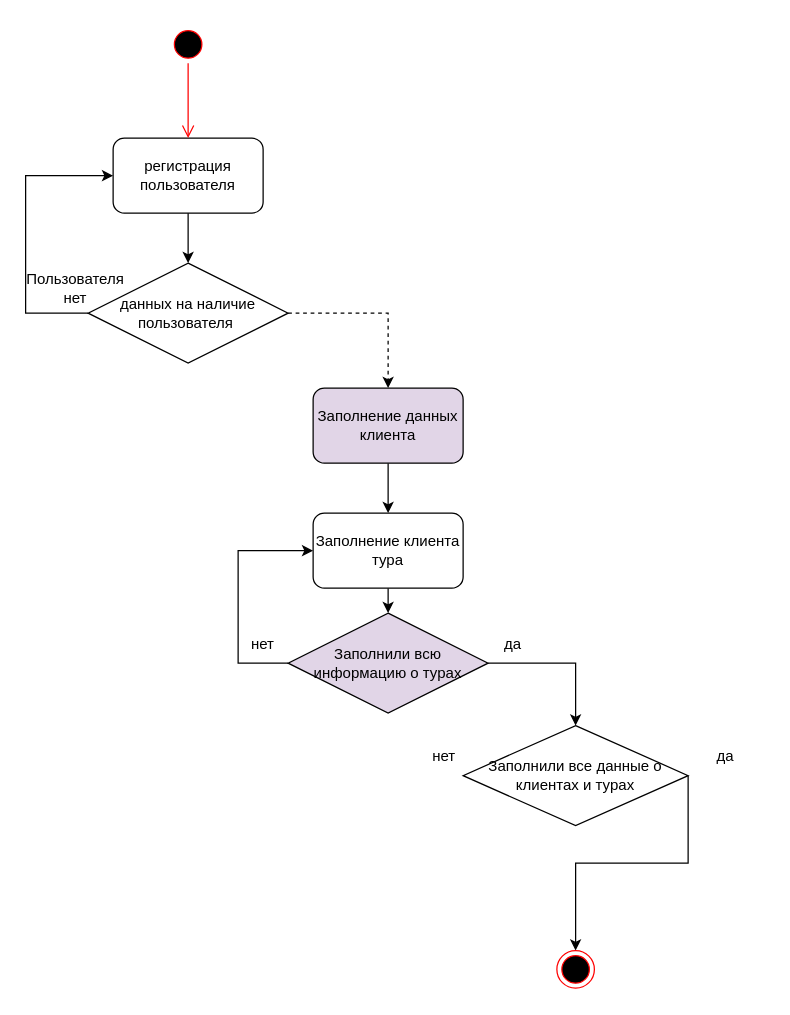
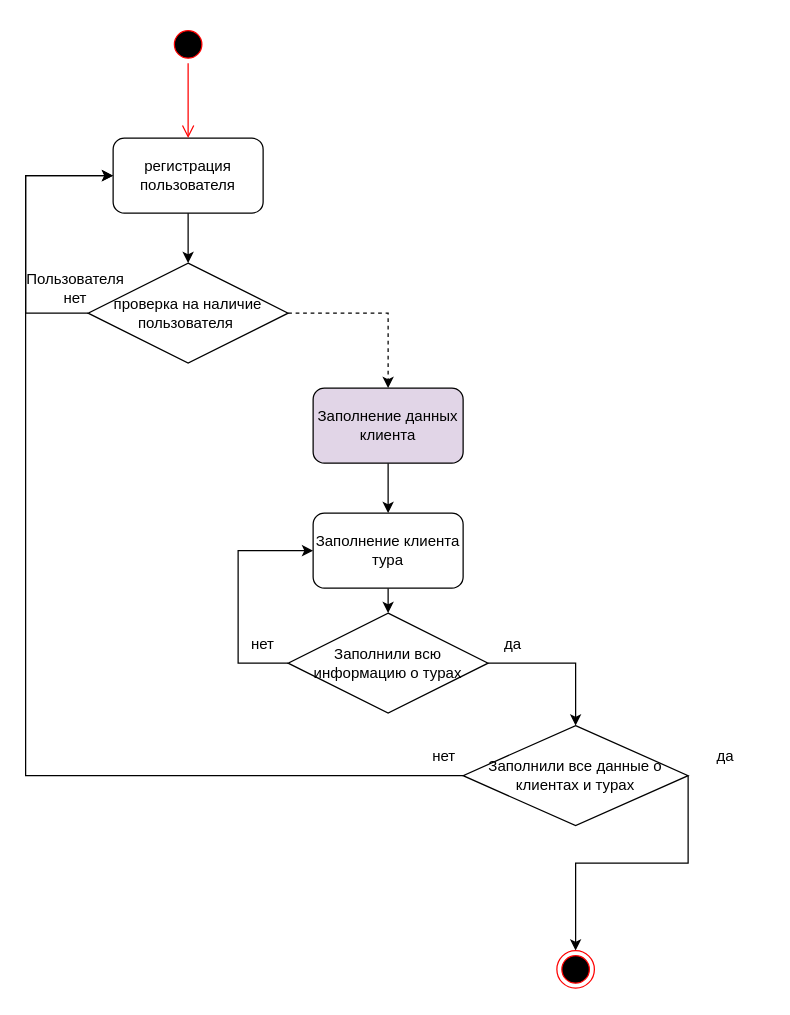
(188, 313) -> (188, 313)
(388, 663) -> (388, 663)
none -> (26, 764)
